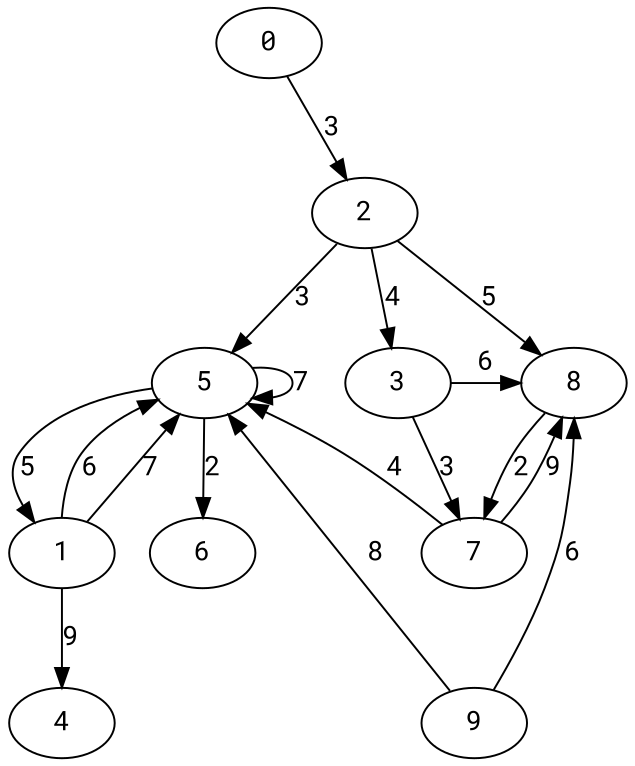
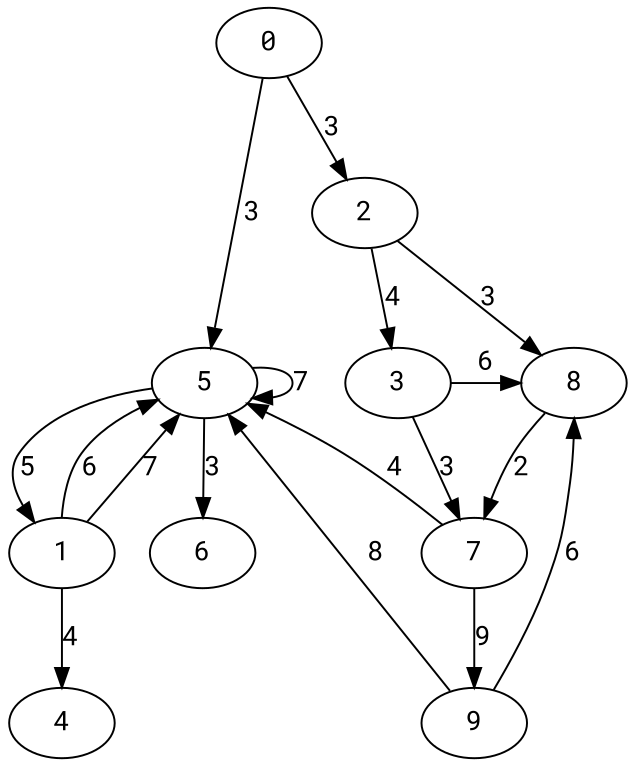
(292, 291) -> (239, 203)
(489, 298) -> (489, 298)
(213, 468) -> (213, 468)
(532, 482) -> (474, 628)
(71, 638) -> (71, 638)
